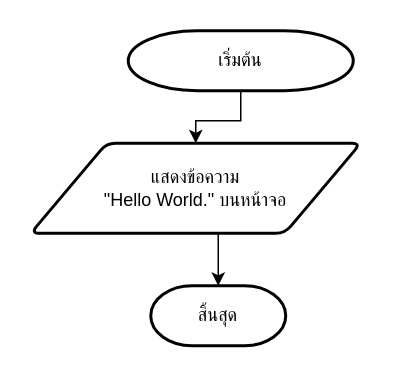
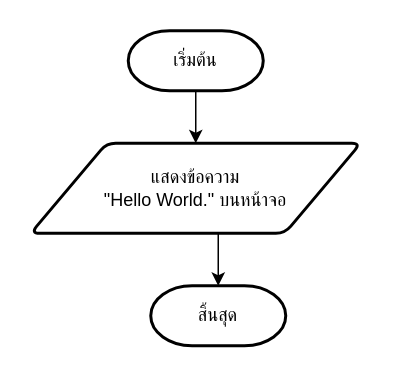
(241, 61) -> (196, 61)
